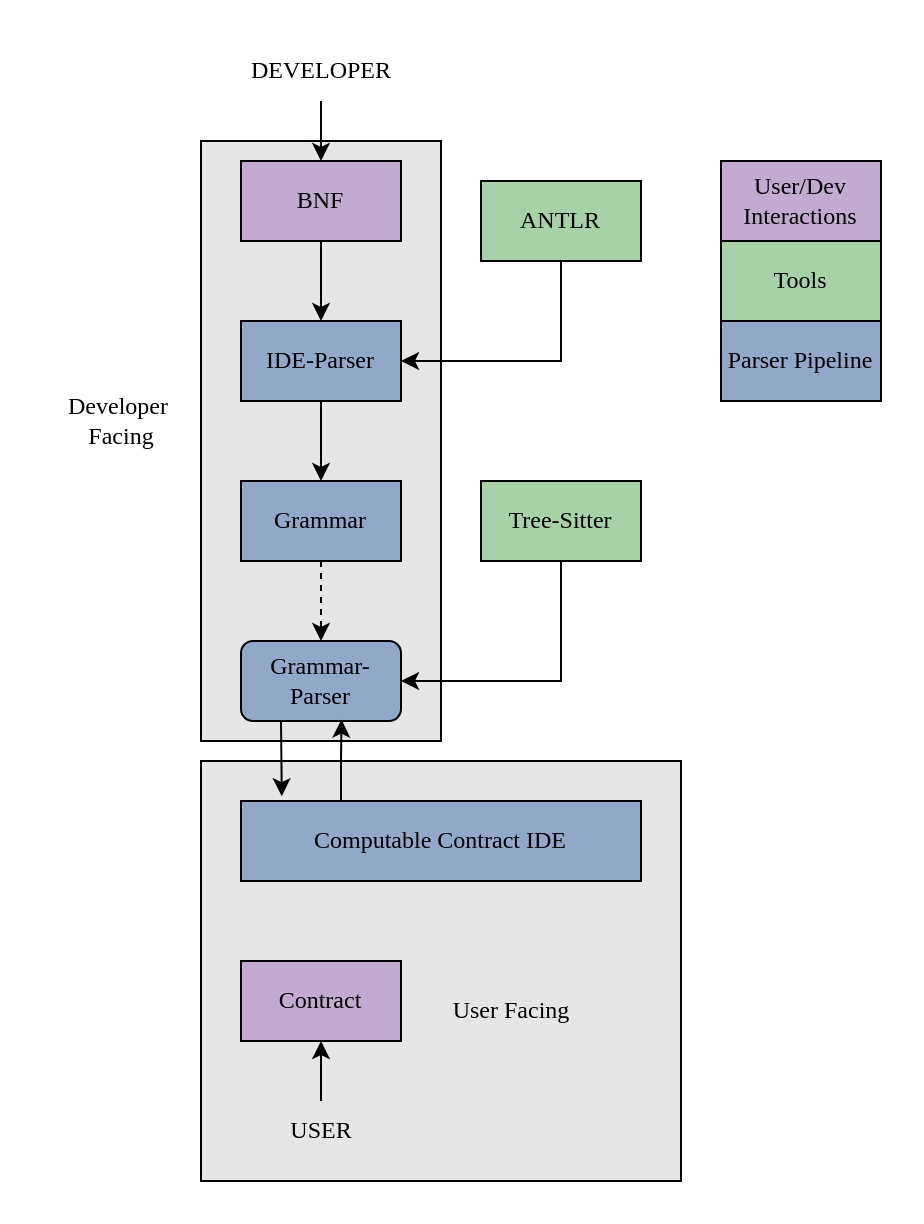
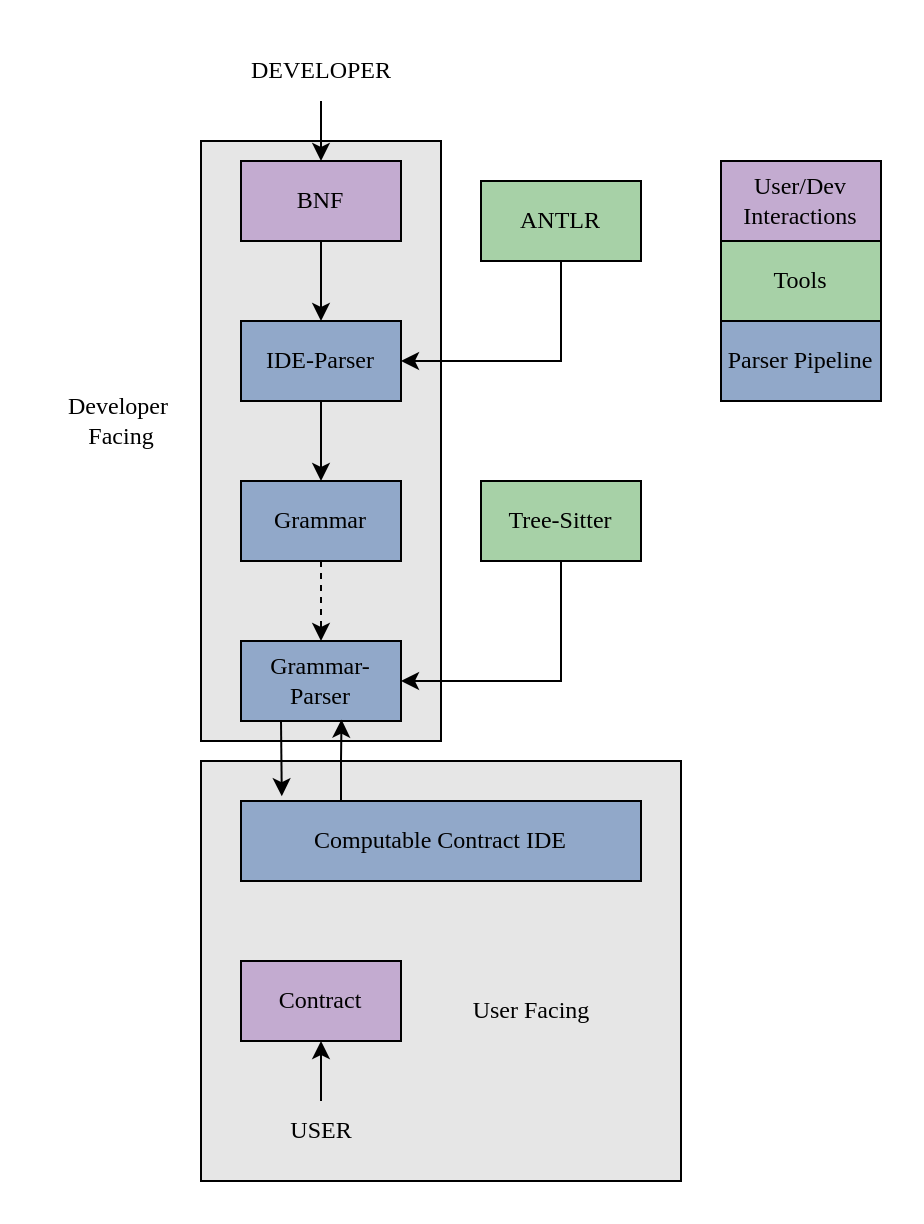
(321, 681) -> (321, 681)
(511, 1011) -> (531, 1011)
